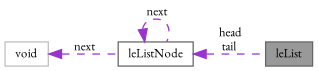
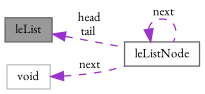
(236, 54) -> (95, 42)
